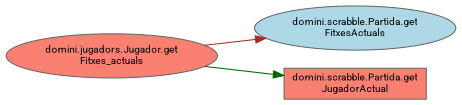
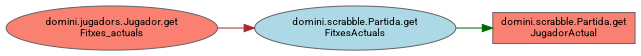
(239, 70) -> (469, 28)
